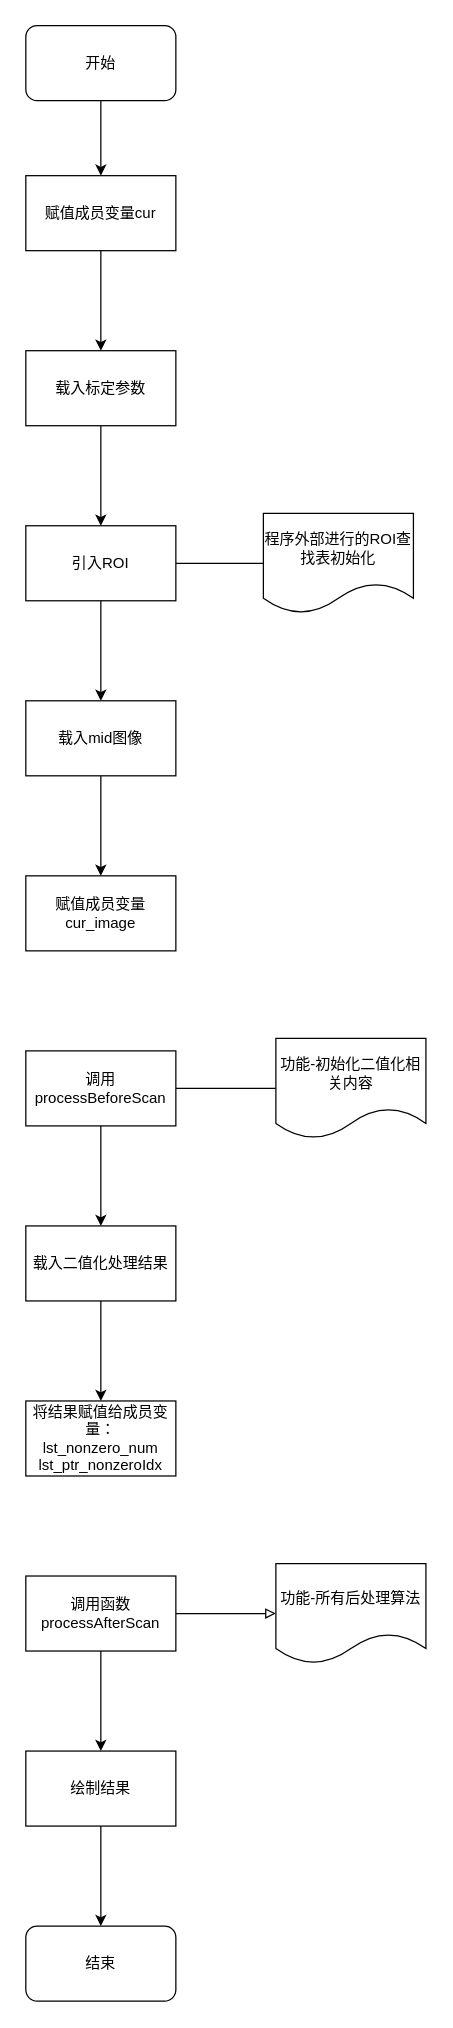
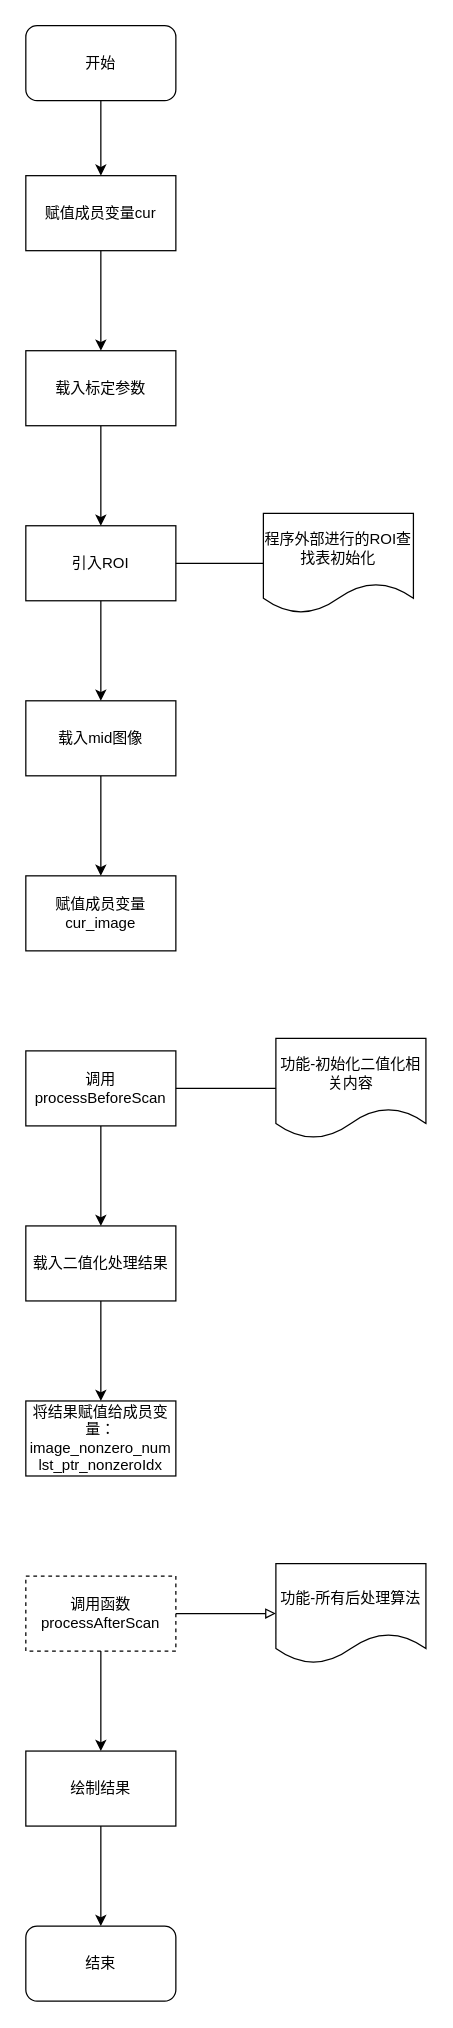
(101, 1438) -> (101, 1438)
(101, 1613) -> (101, 1613)
